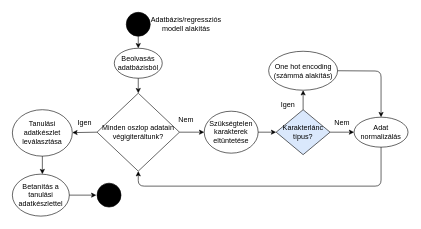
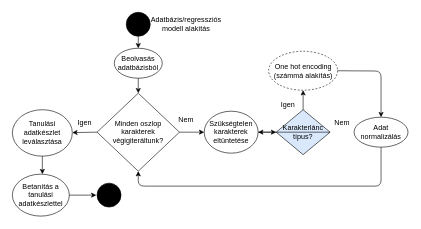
(303, 71) -> (303, 71)
(138, 132) -> (138, 132)
(348, 132) -> (302, 132)
